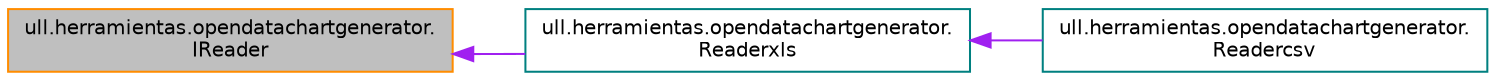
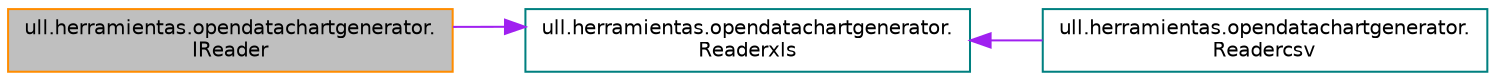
(499, 54) -> (479, 27)
